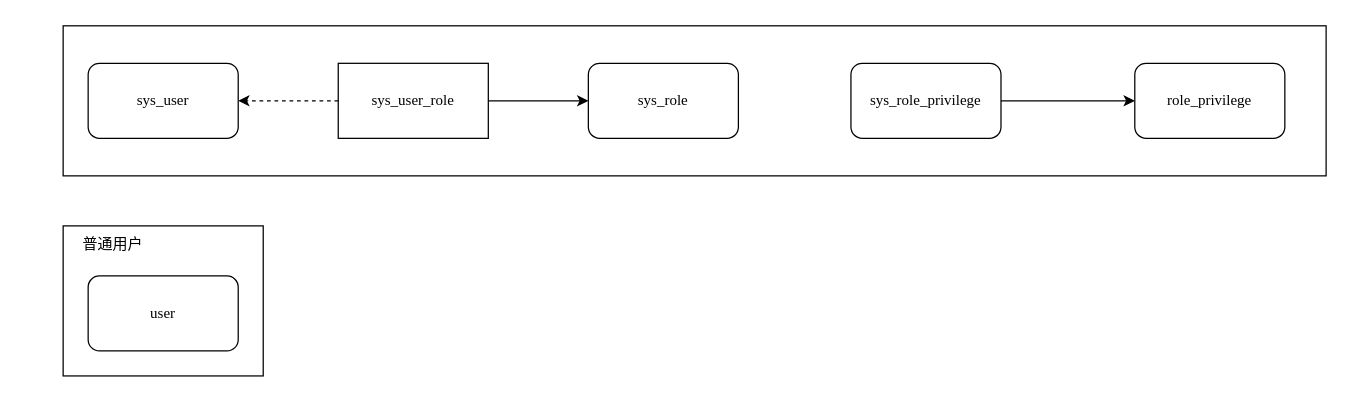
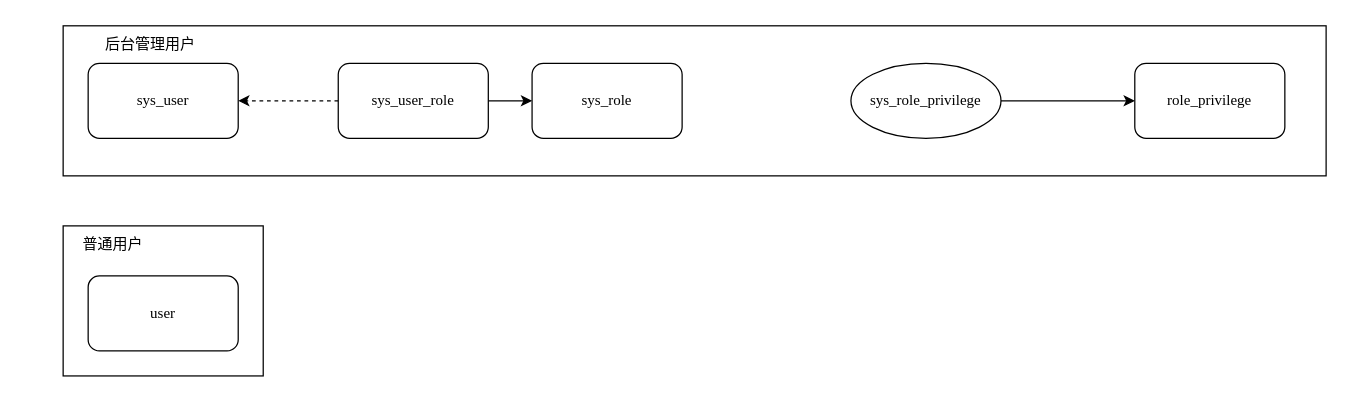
none -> (151, 44)
(413, 101) -> (413, 101)
(663, 101) -> (607, 101)
(926, 101) -> (926, 101)
